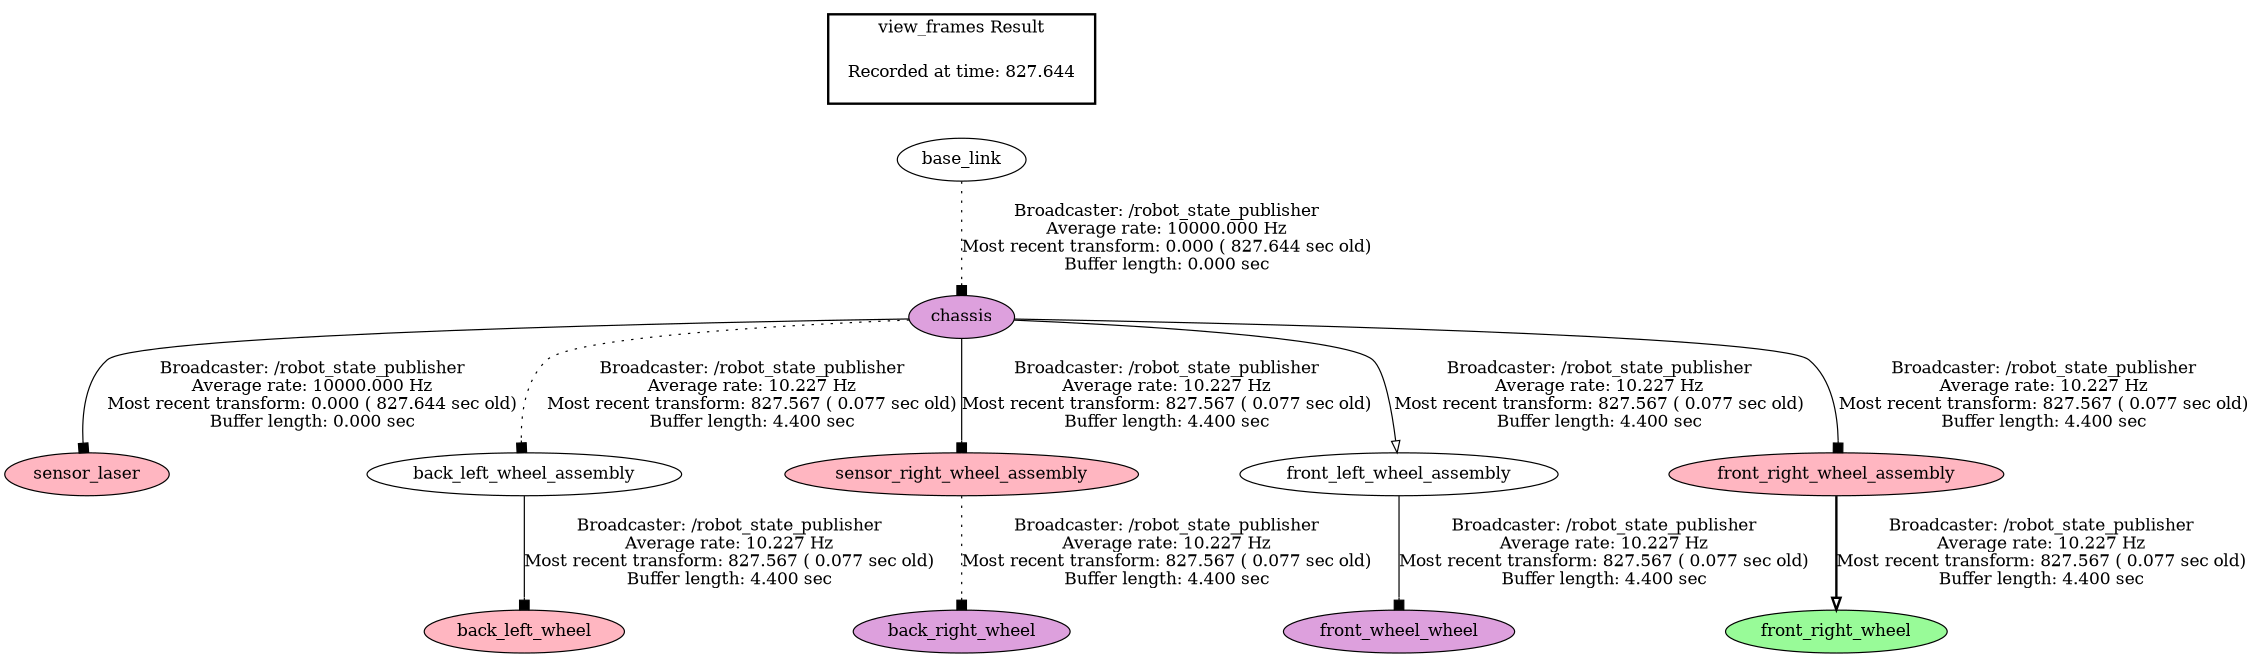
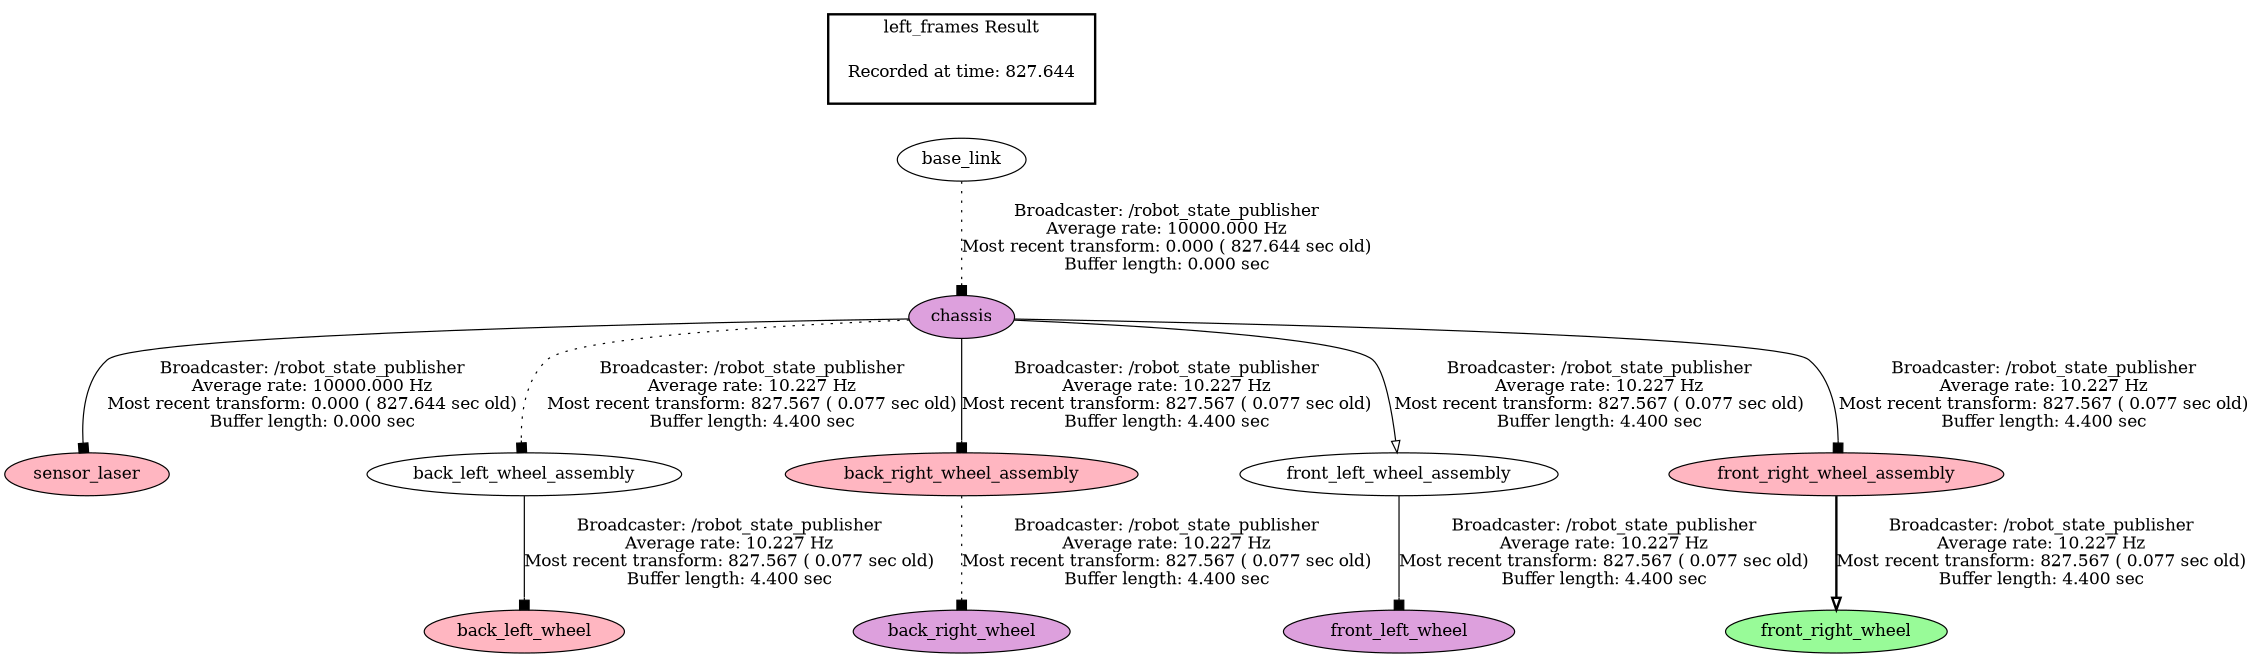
(962, 28) -> (962, 28)
(962, 474) -> (962, 474)
(1399, 632) -> (1399, 632)
